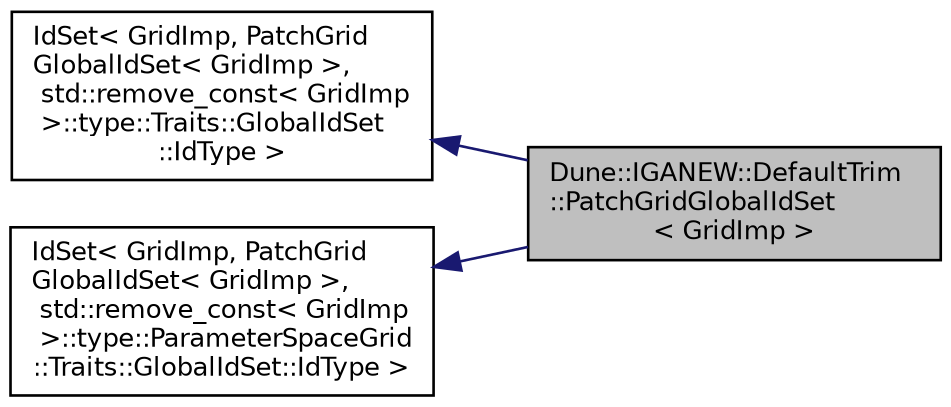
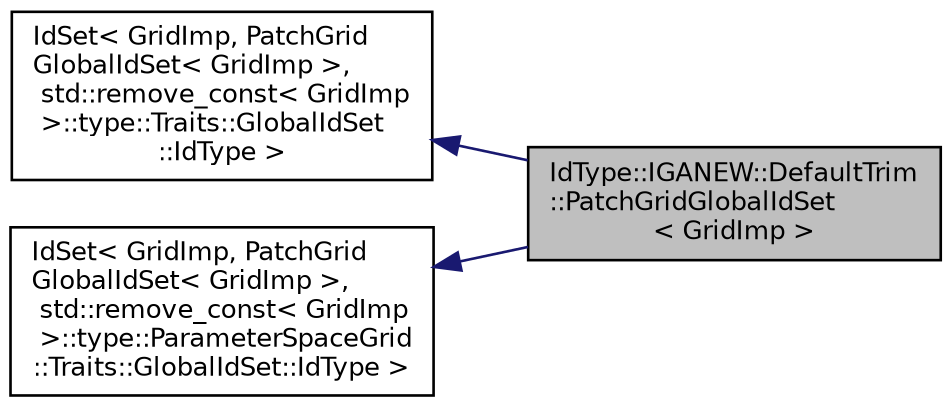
(734, 204) -> (734, 204)
